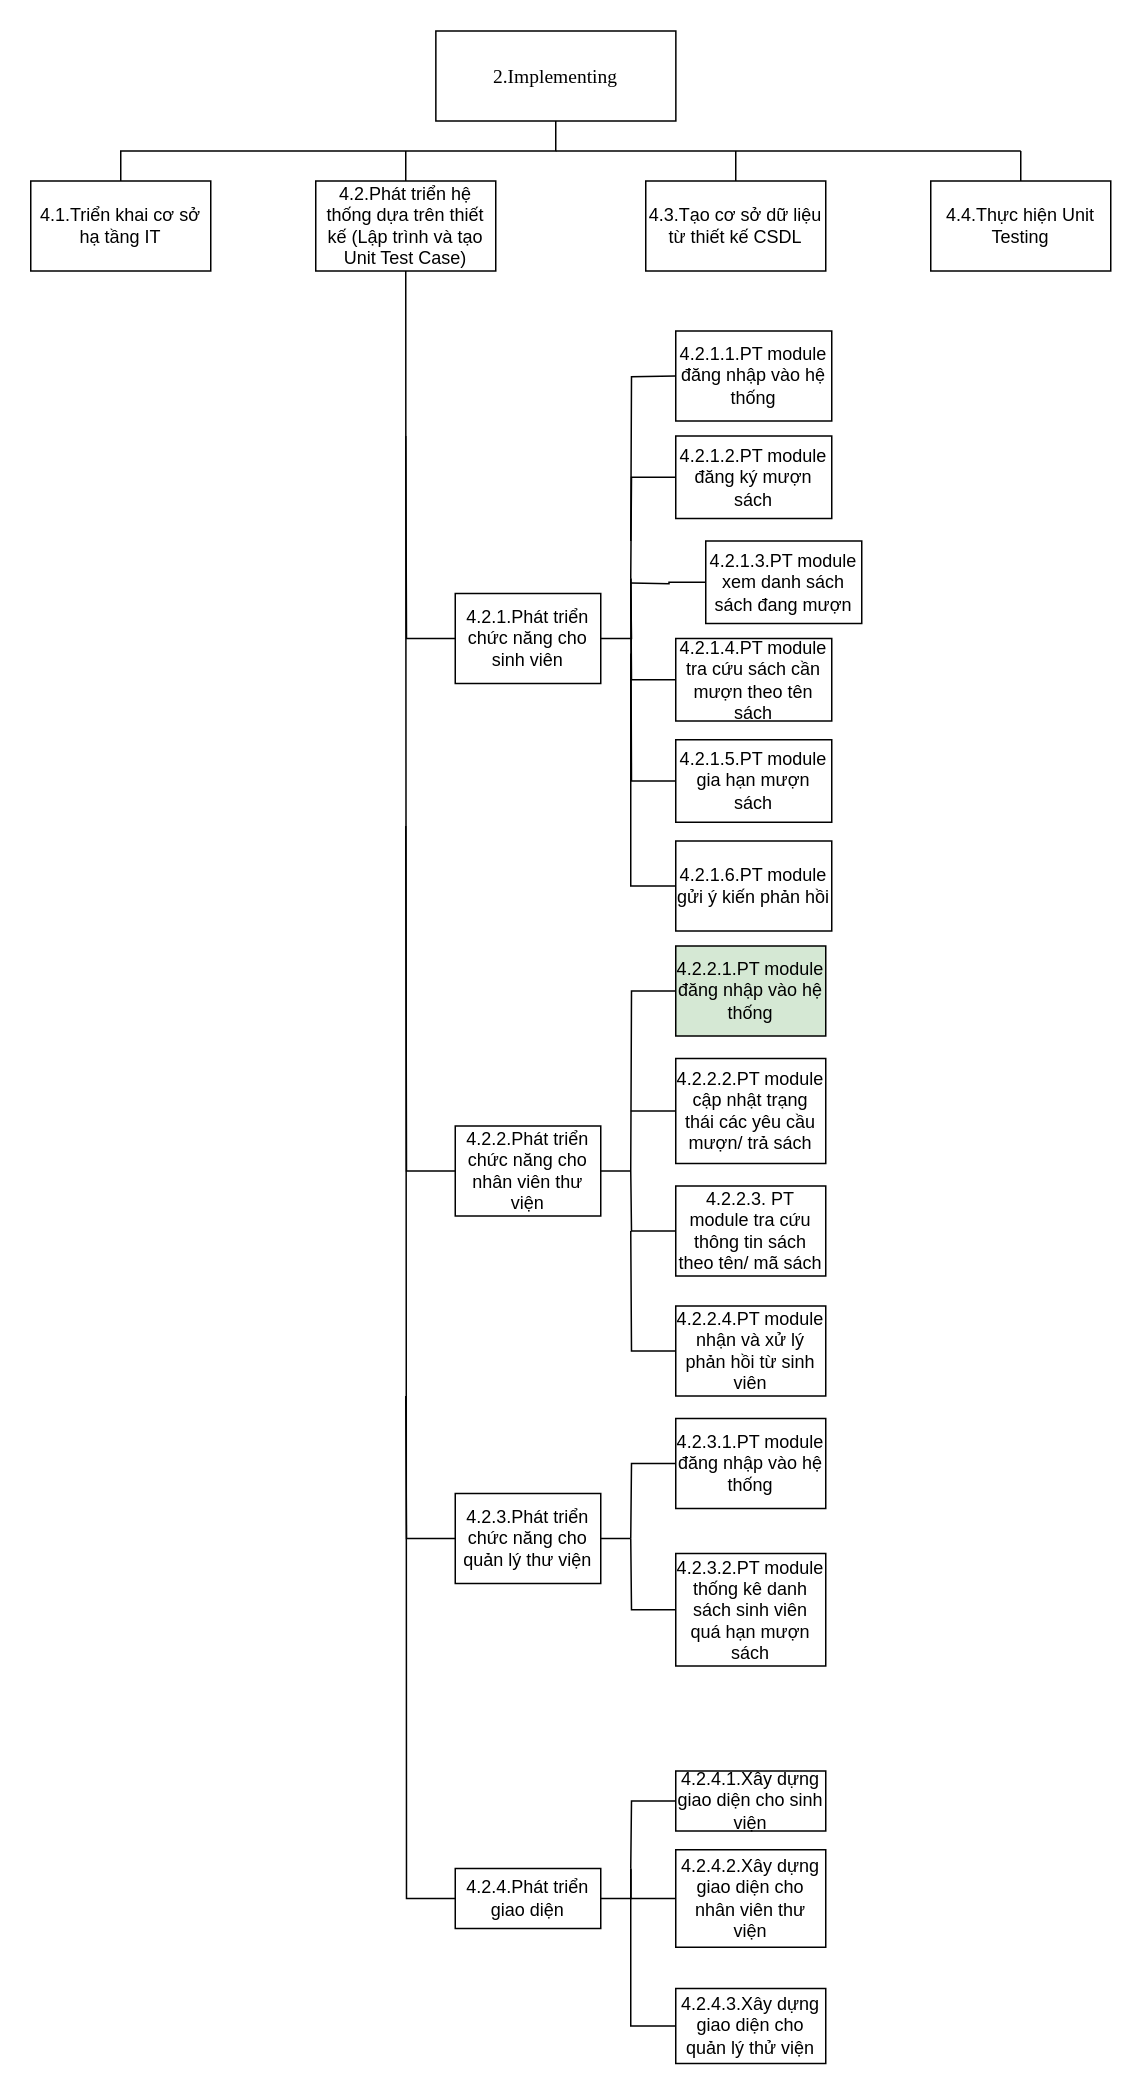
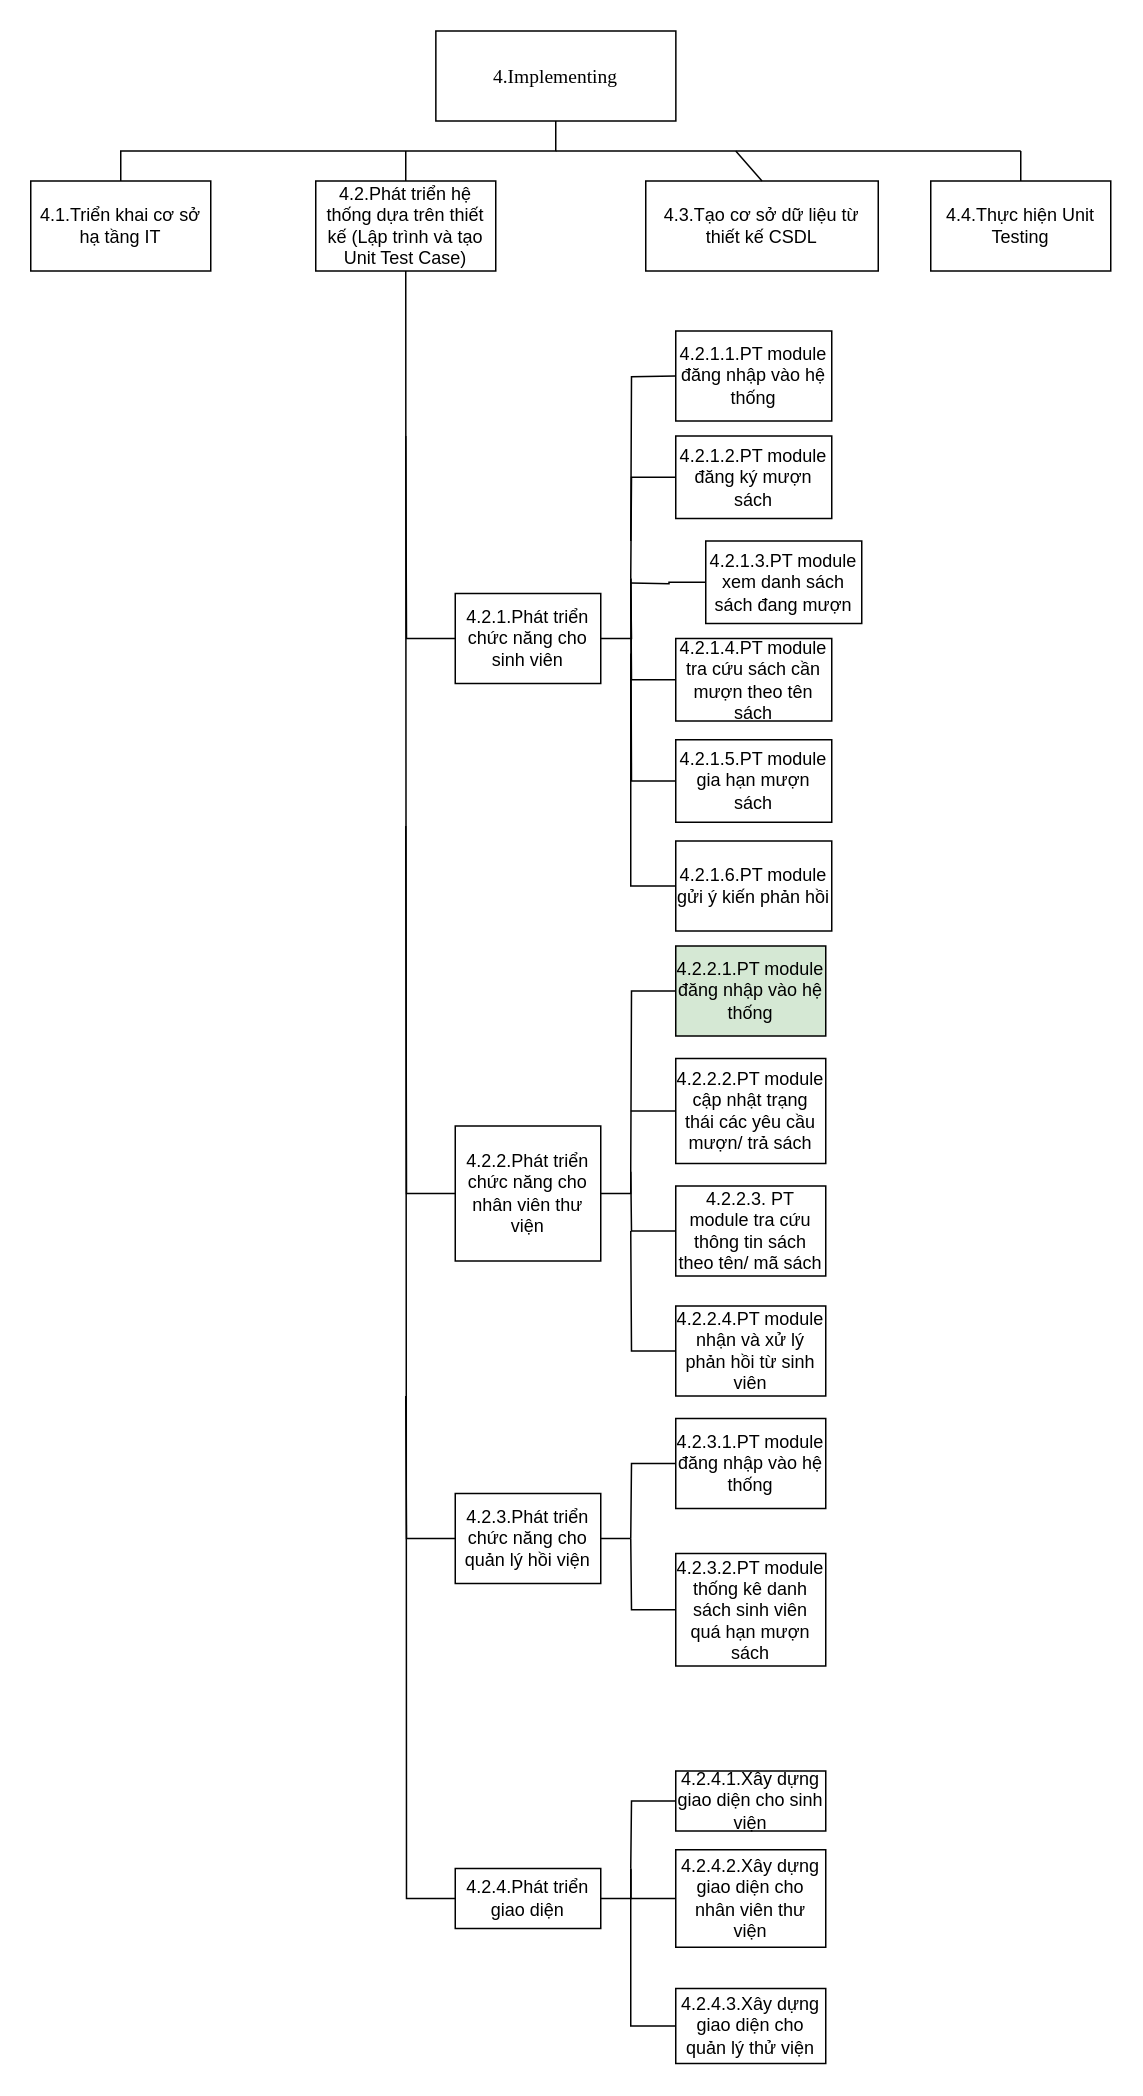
(556, 76) -> (556, 76)
(736, 226) -> (762, 226)
(528, 1171) -> (528, 1193)
(528, 1538) -> (528, 1538)
